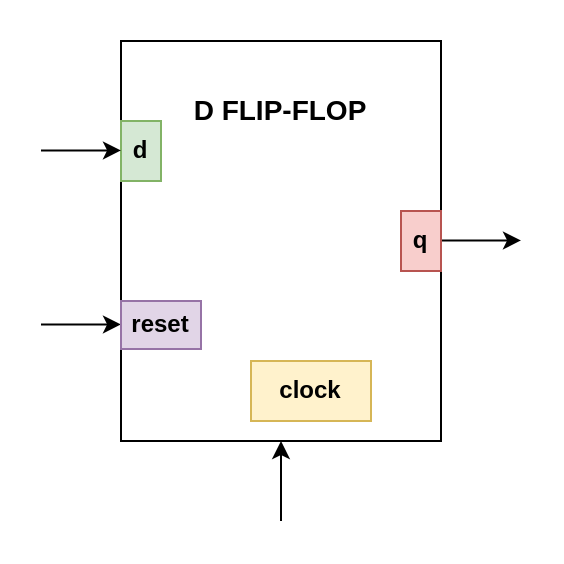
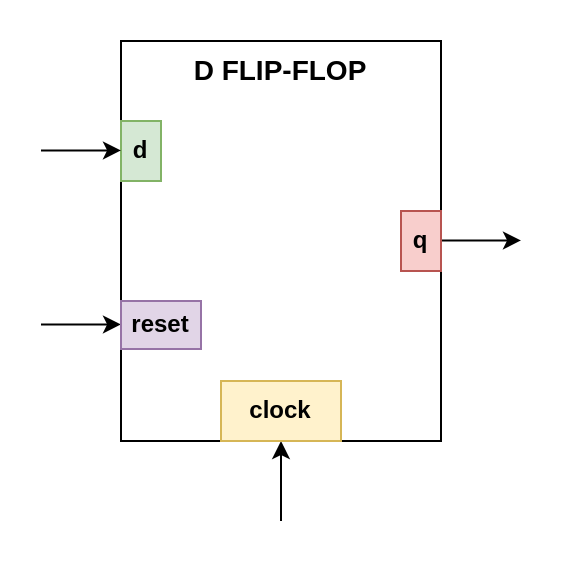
(281, 111) -> (281, 71)
(311, 391) -> (281, 411)
